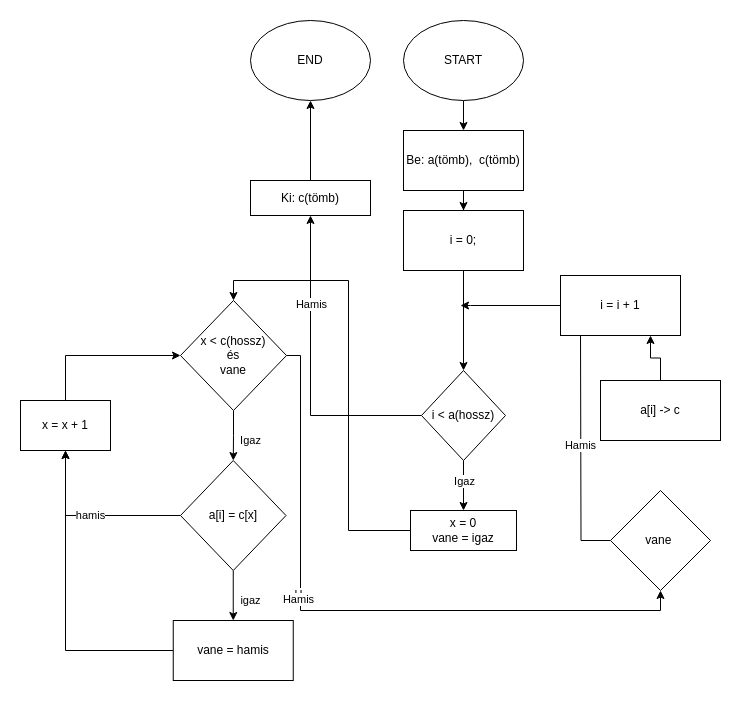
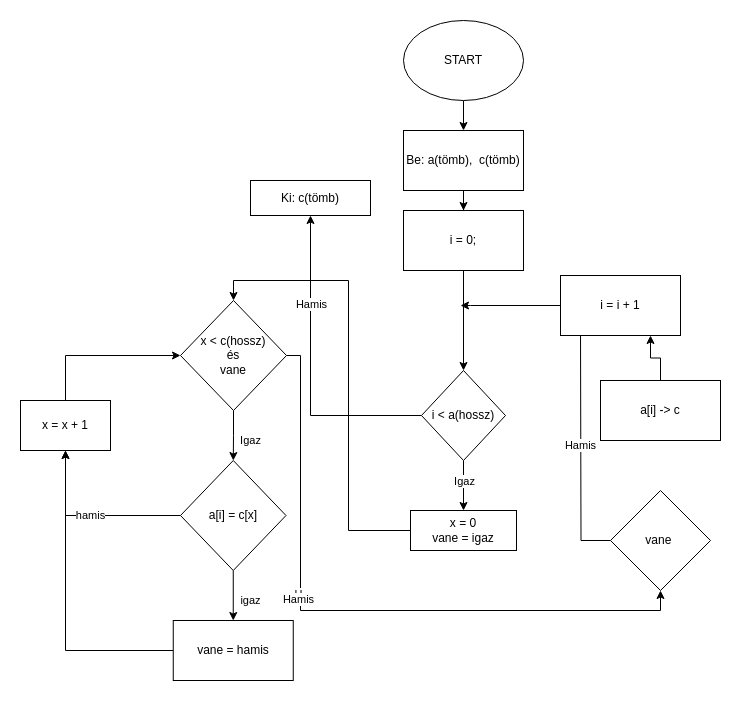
(311, 61) -> none
(311, 144) -> none
